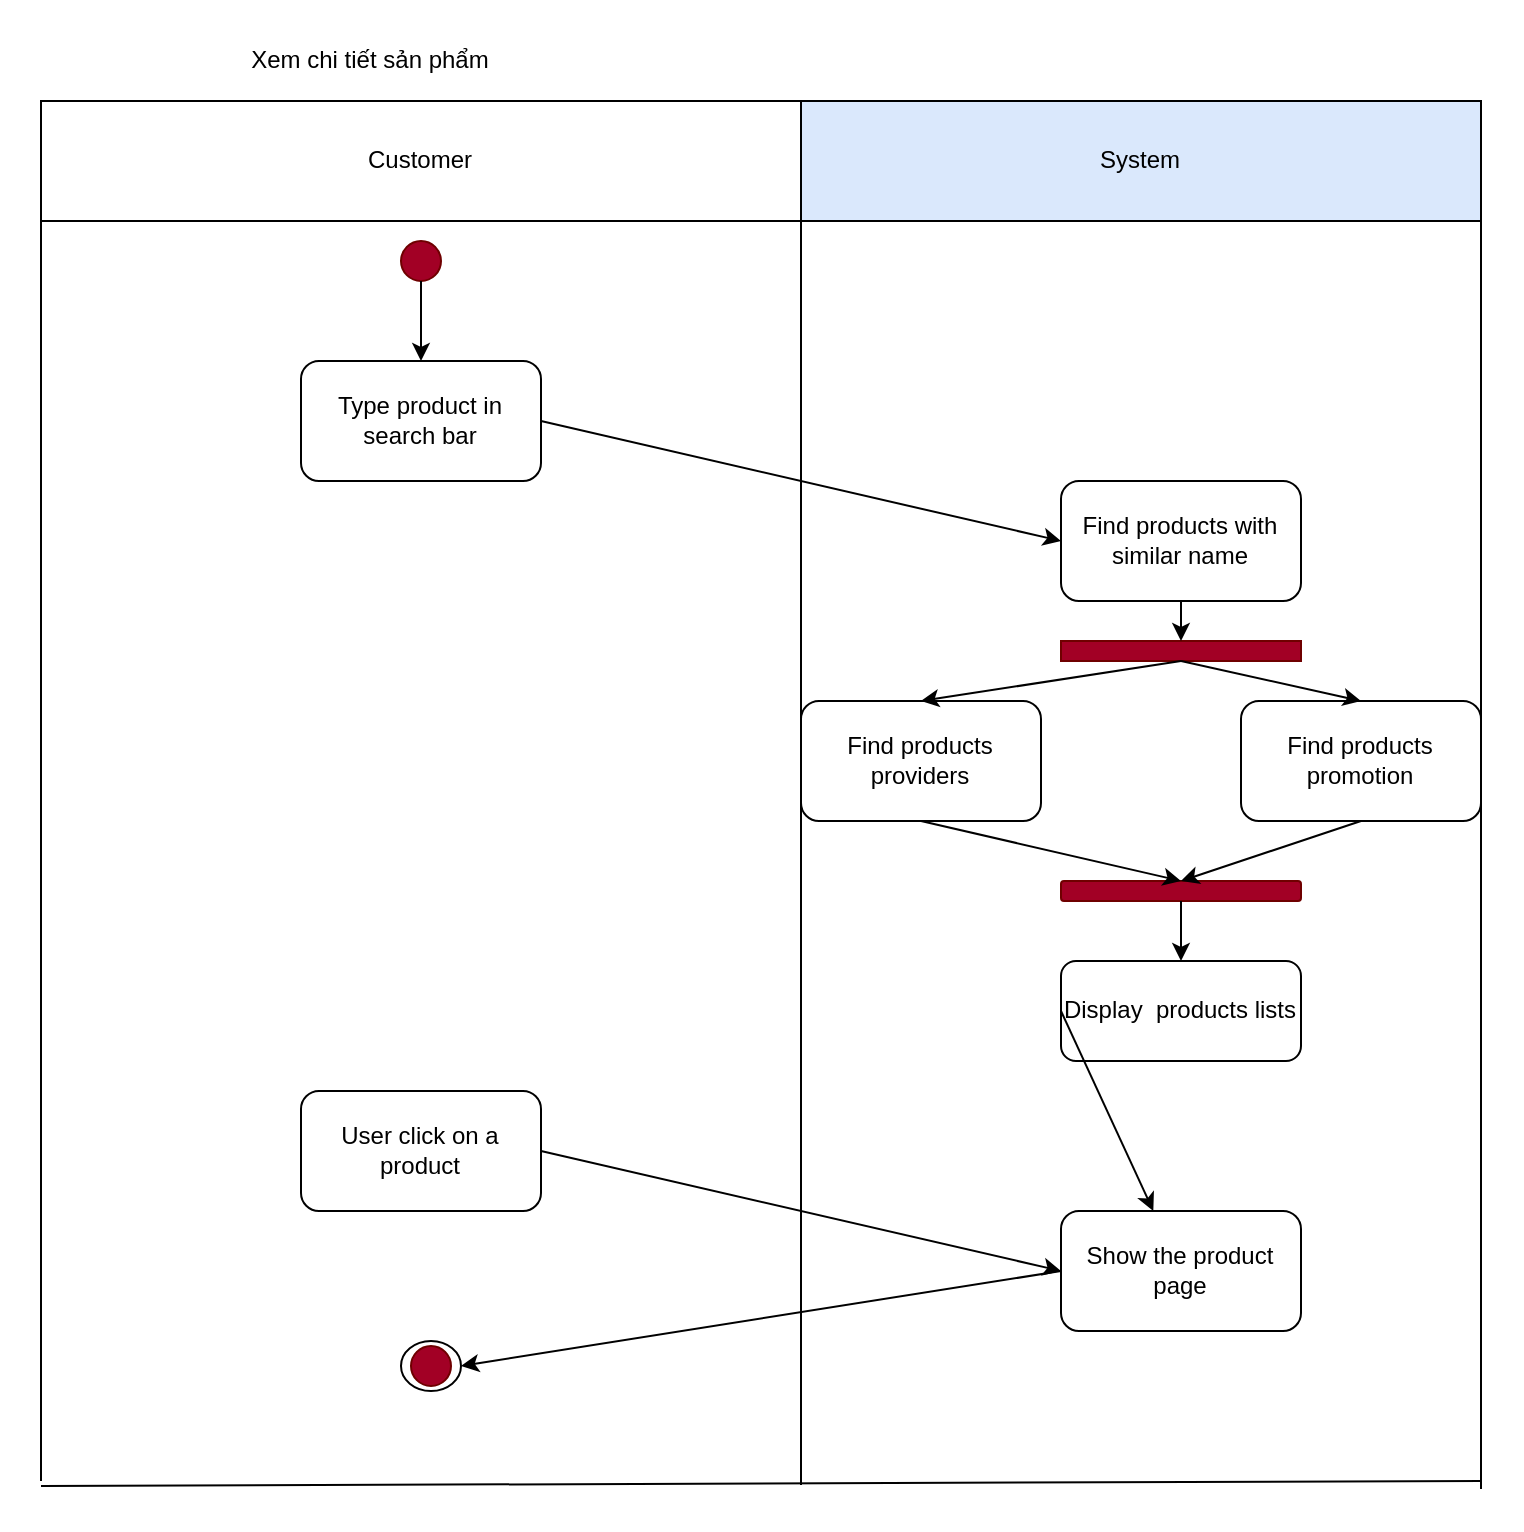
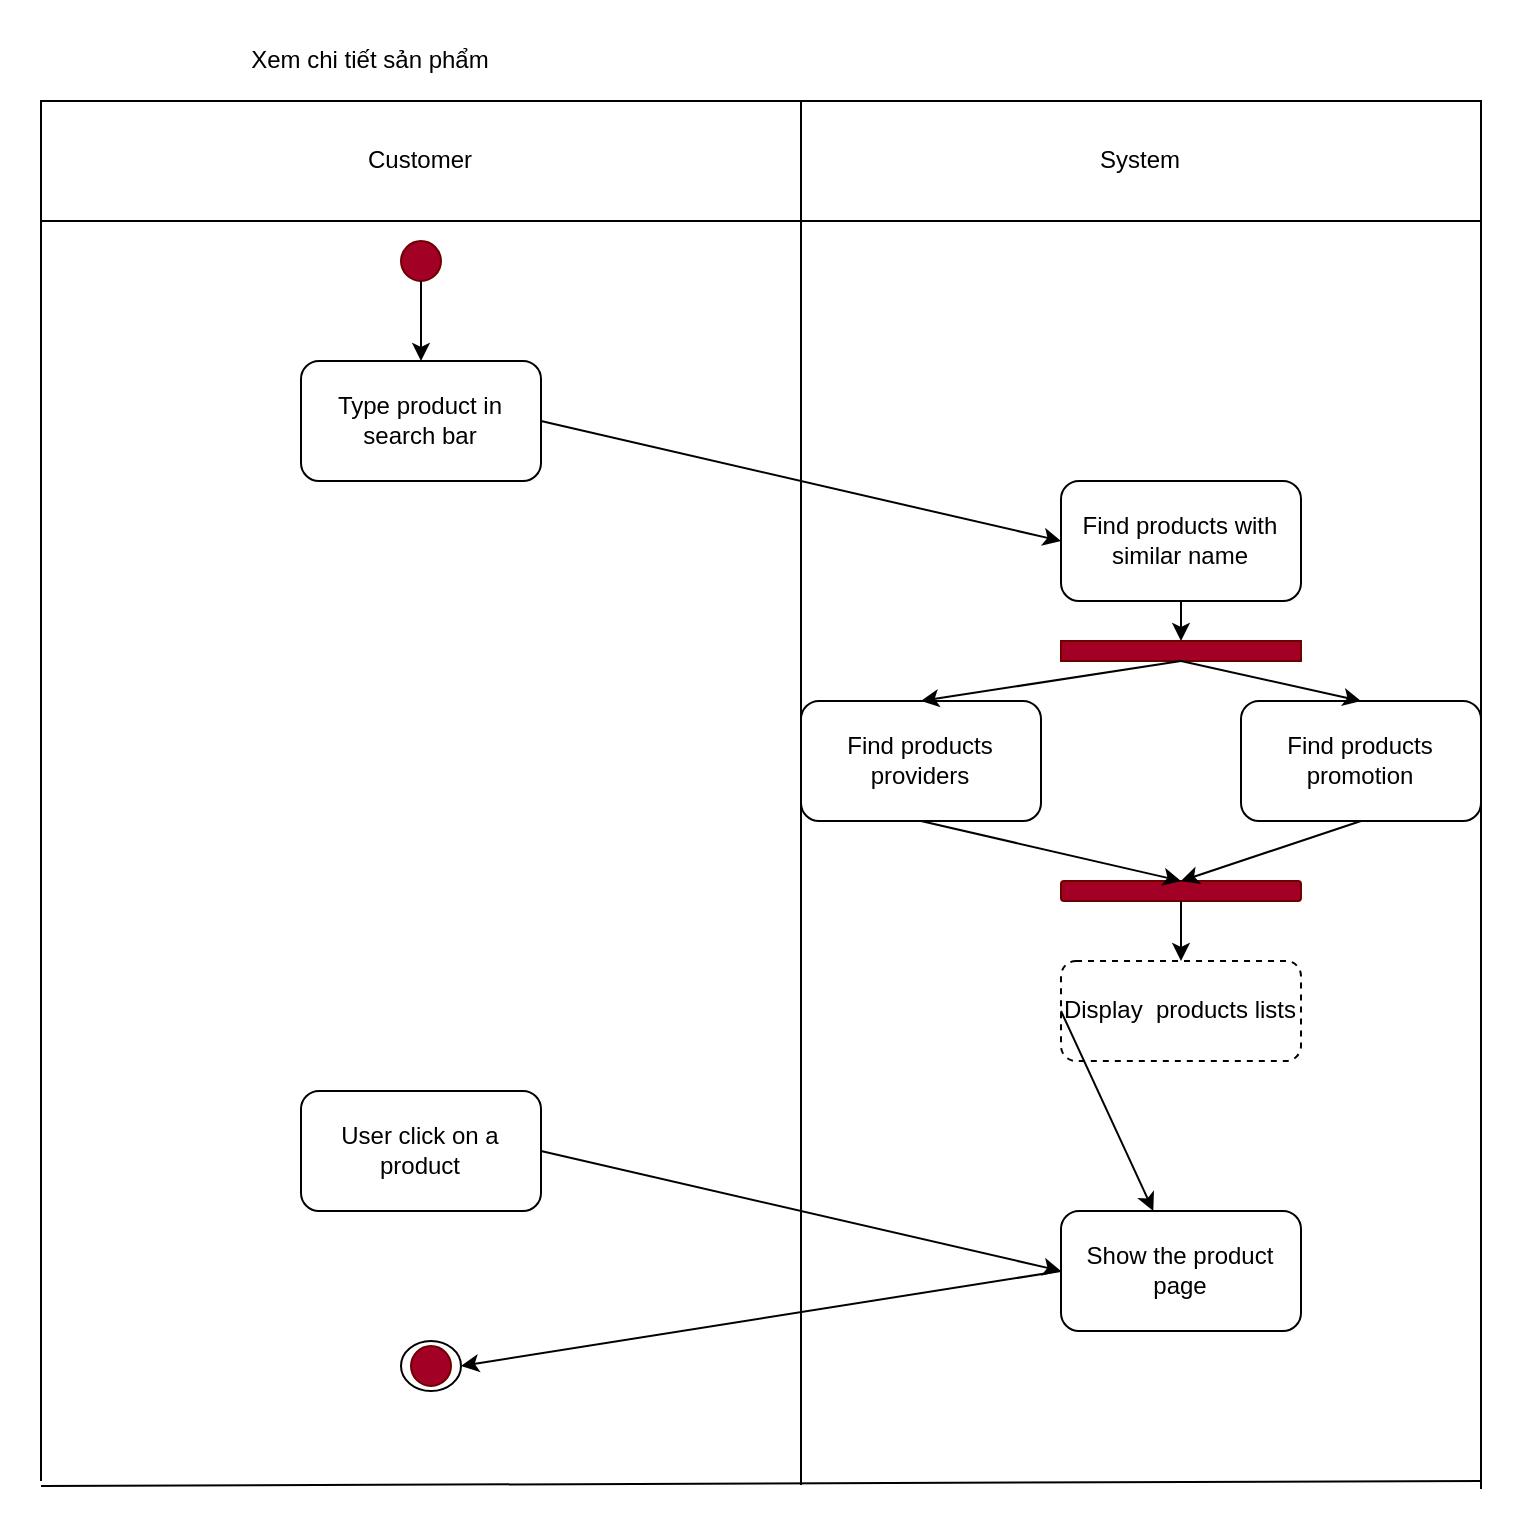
(1141, 161) -> (1141, 161)
(1181, 1011) -> (1181, 1011)
